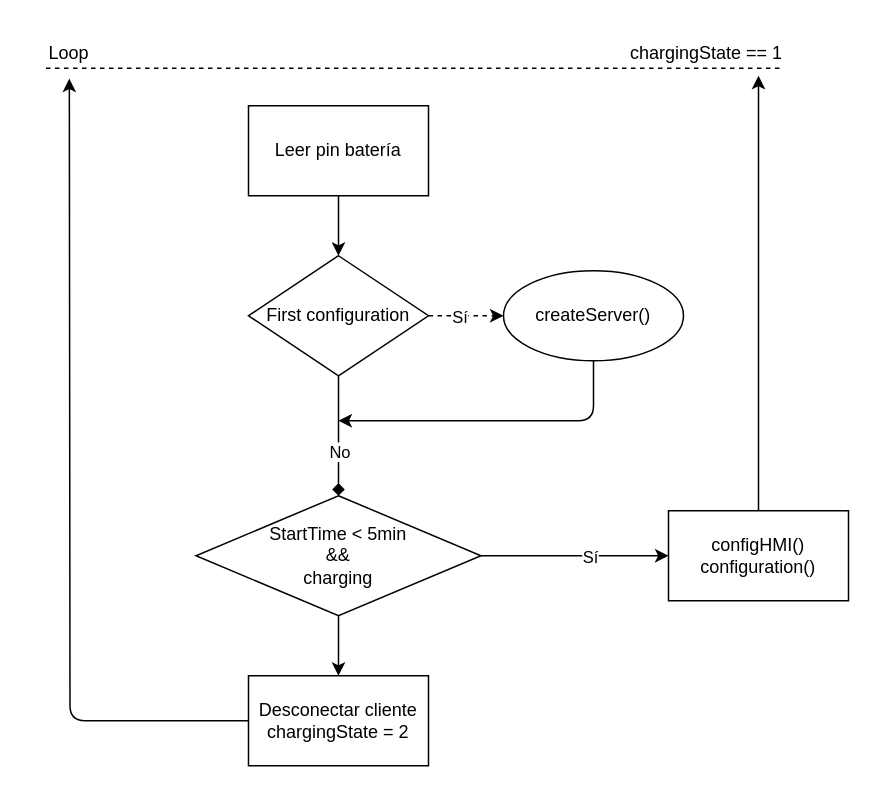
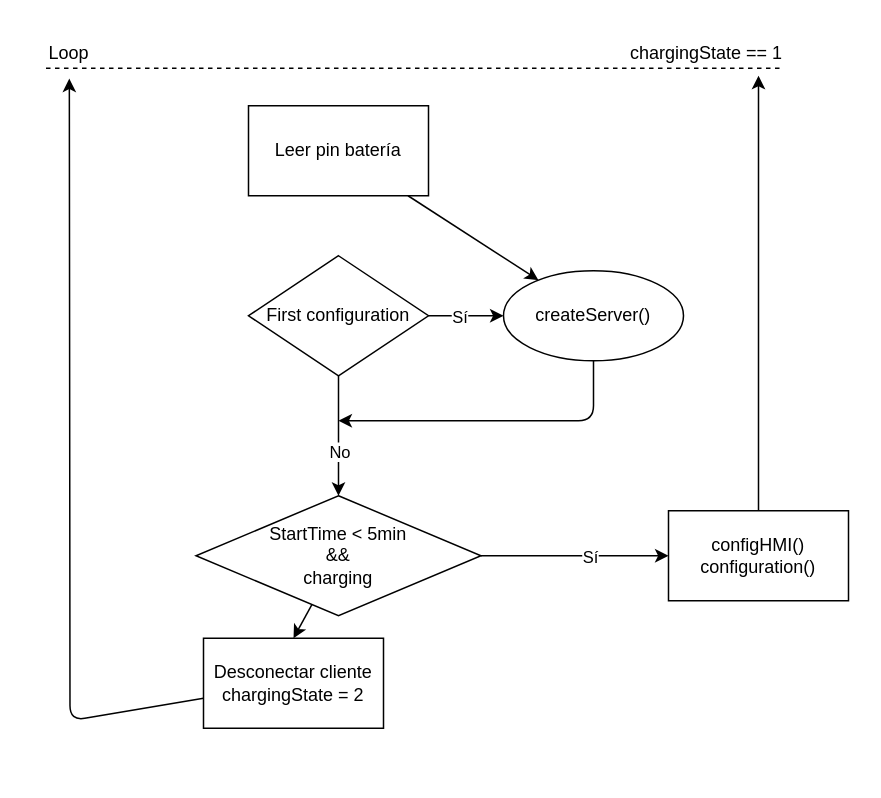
(338, 221) -> (469, 235)
(479, 316) -> (479, 316)
(338, 483) -> (338, 484)
(338, 721) -> (293, 683)
